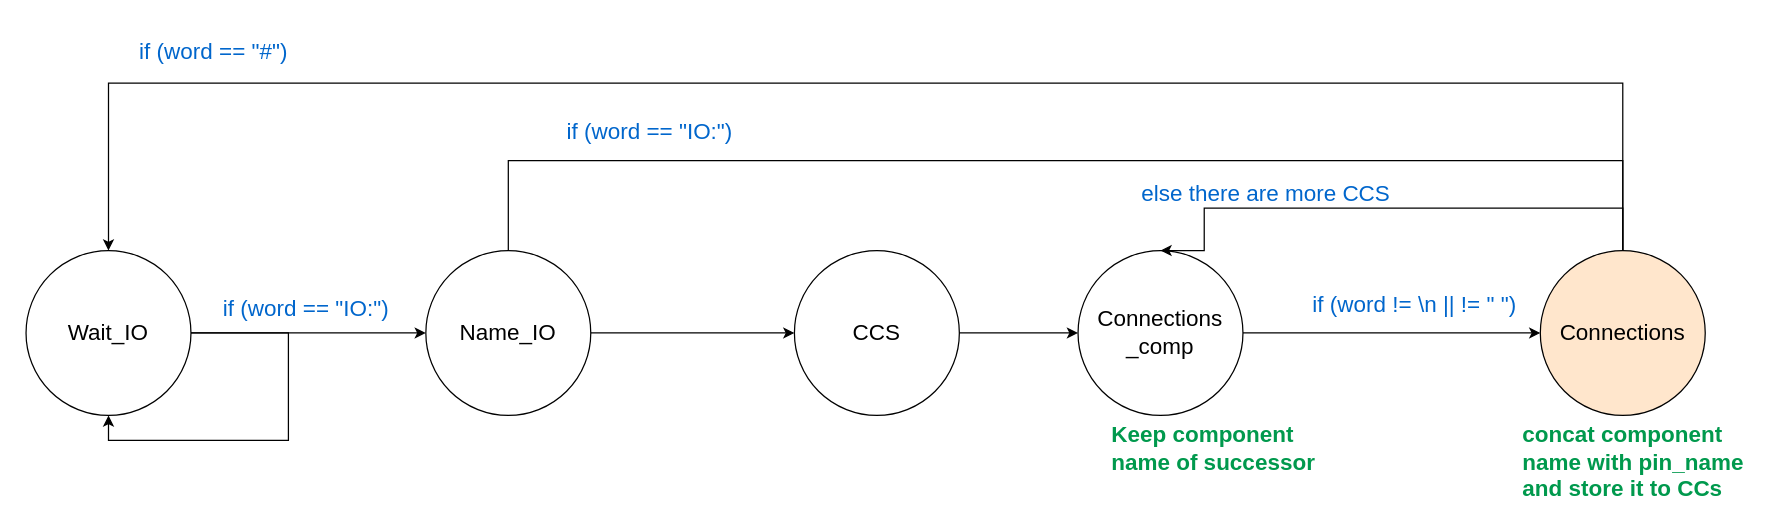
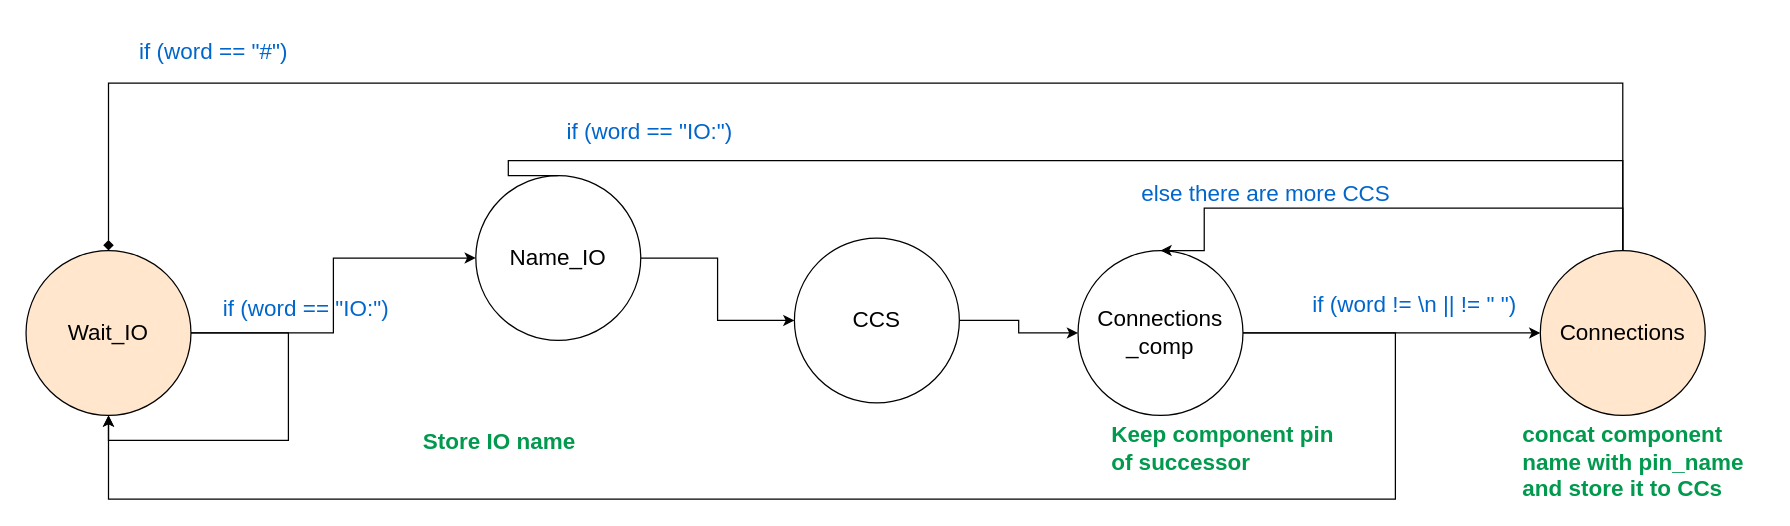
(108, 241) -> (108, 240)
(108, 333) -> (108, 333)
(508, 333) -> (558, 258)
(877, 333) -> (877, 321)
none -> (508, 441)
(1232, 449) -> (1232, 449)
none -> (805, 499)
